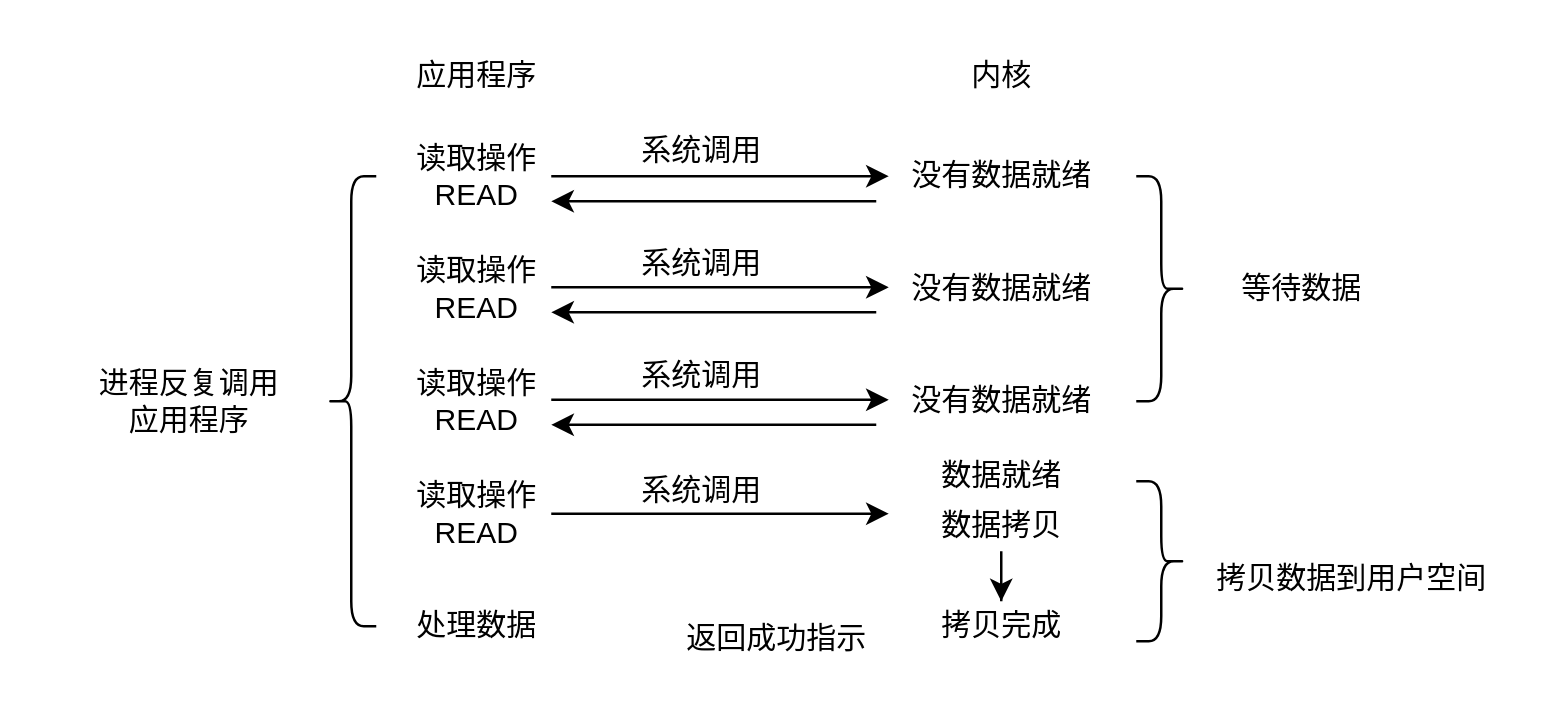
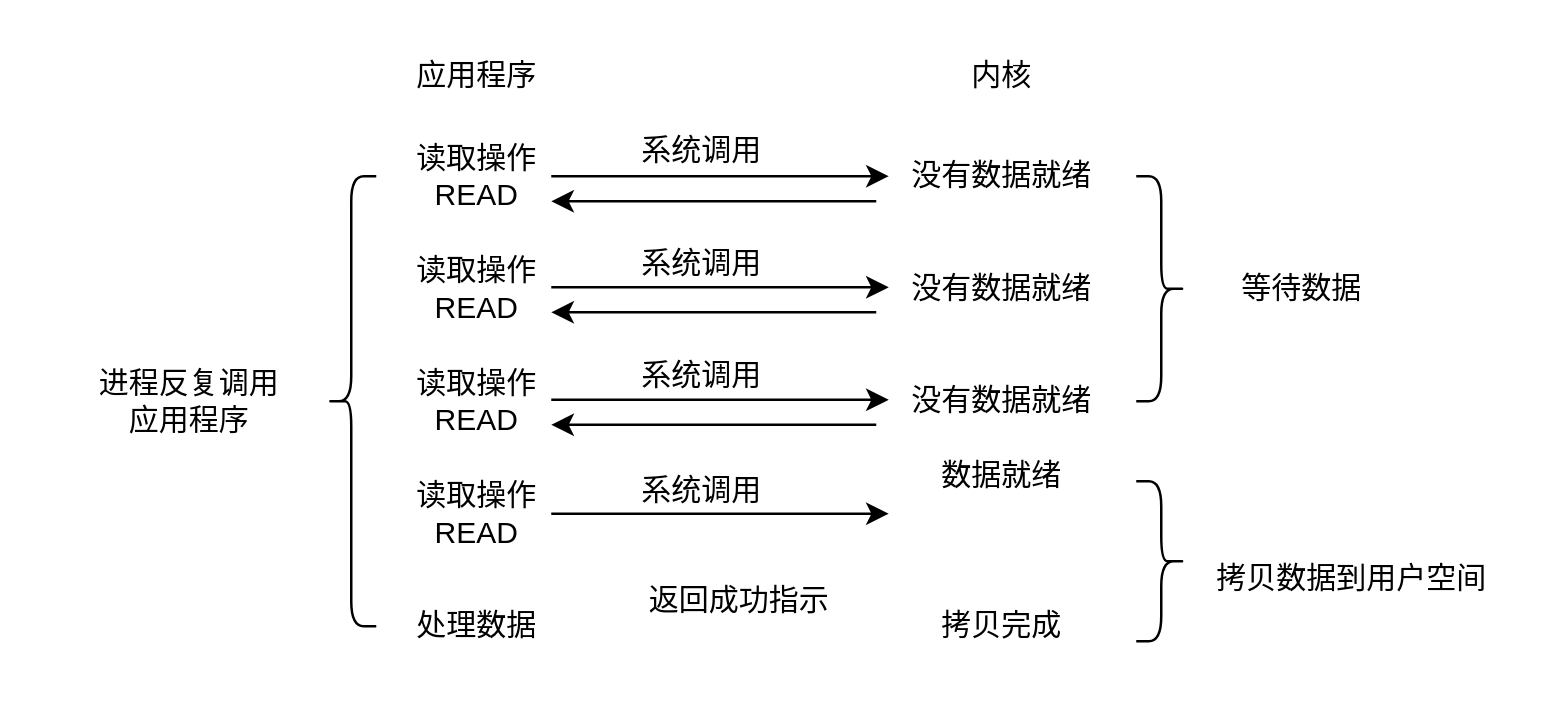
(1001, 526) -> none
(1001, 584) -> none
(776, 639) -> (739, 601)
